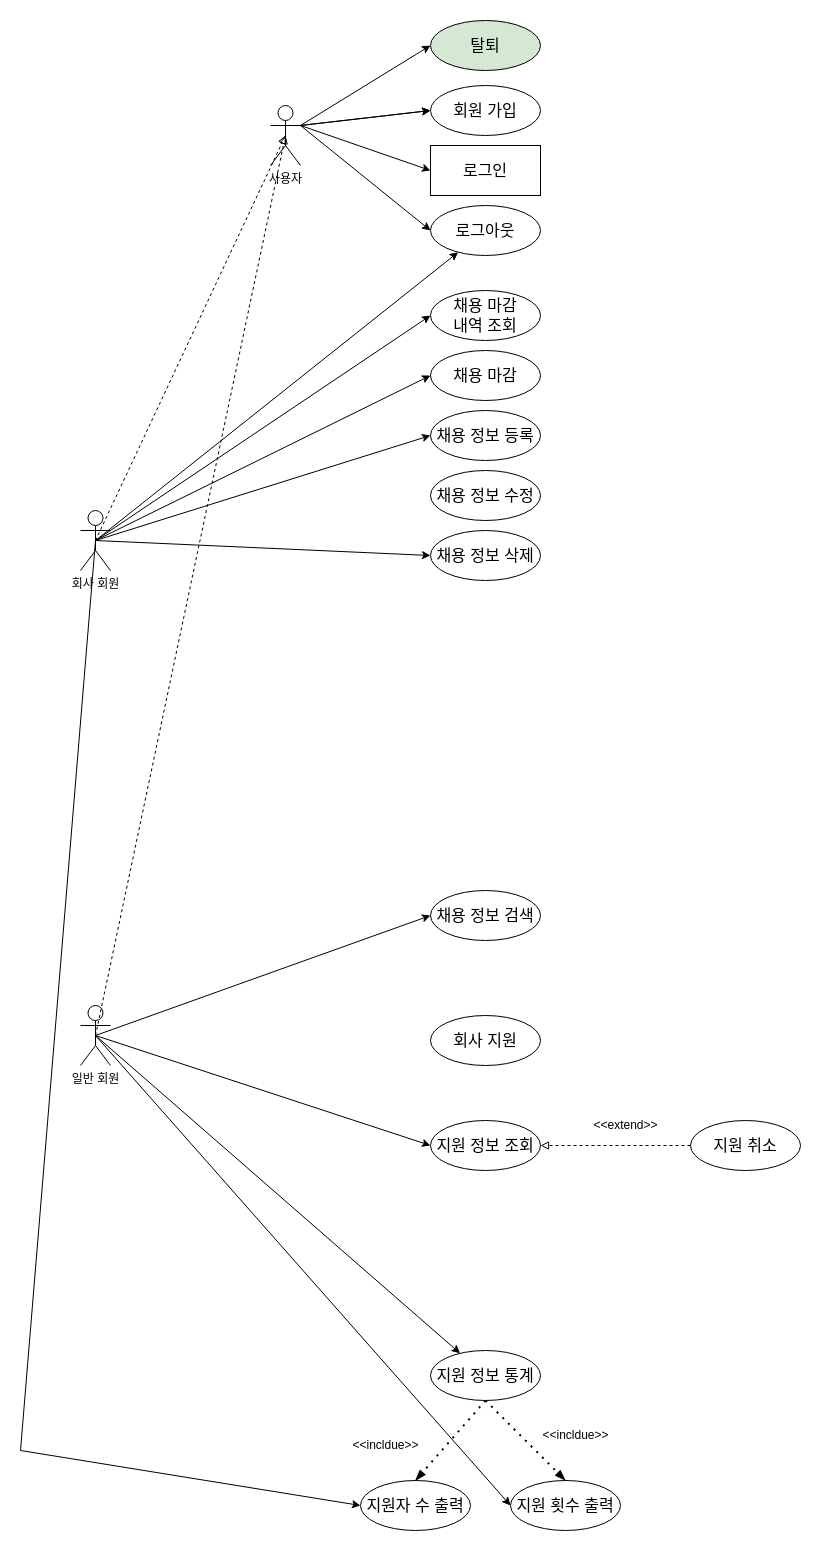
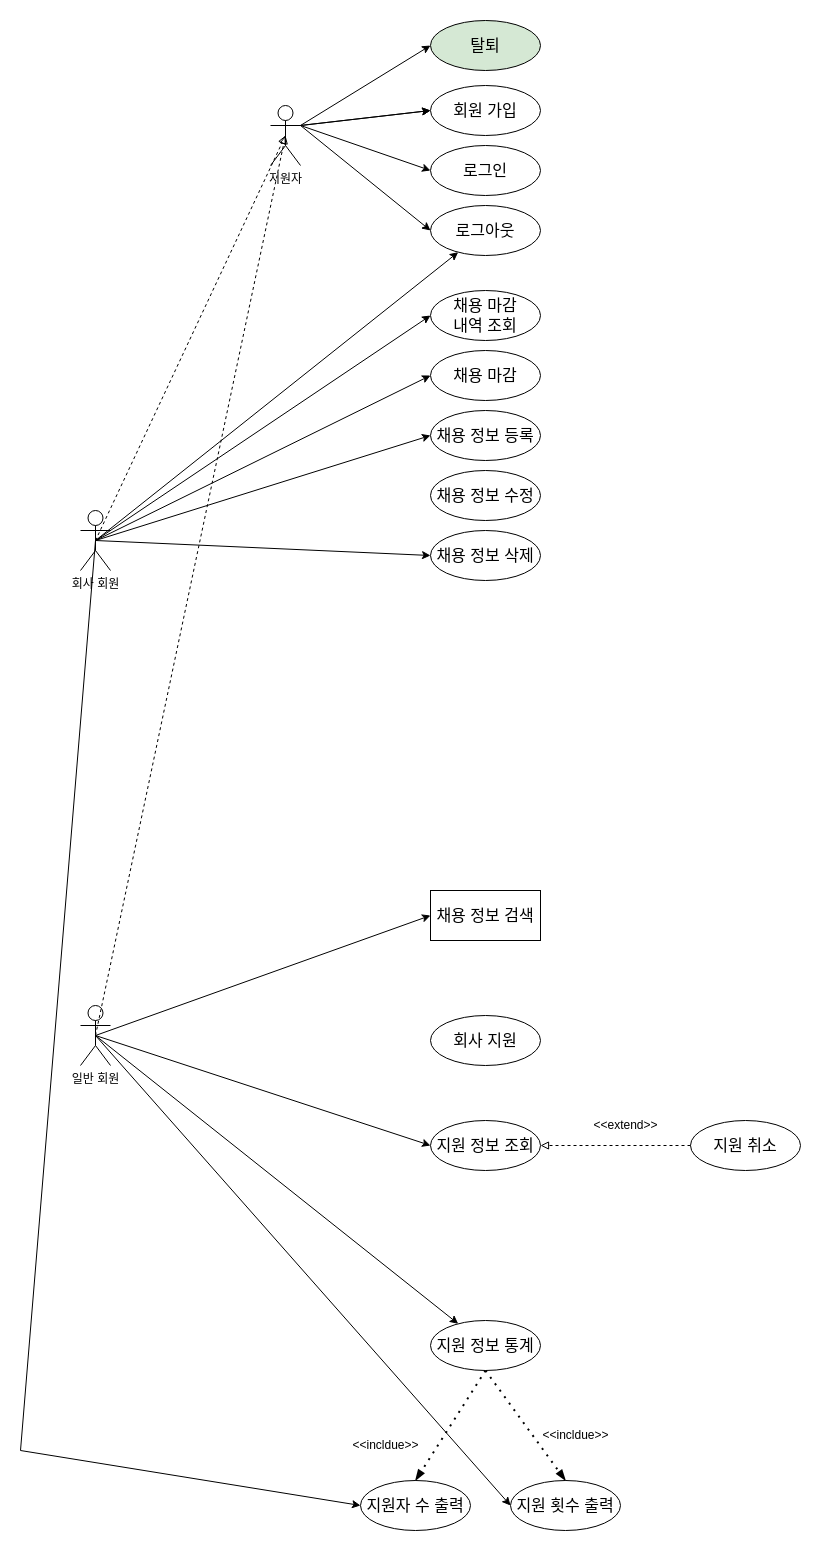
(486, 171) -> (486, 171)
(286, 180) -> (286, 180)
(486, 916) -> (486, 916)
(486, 1376) -> (486, 1346)
